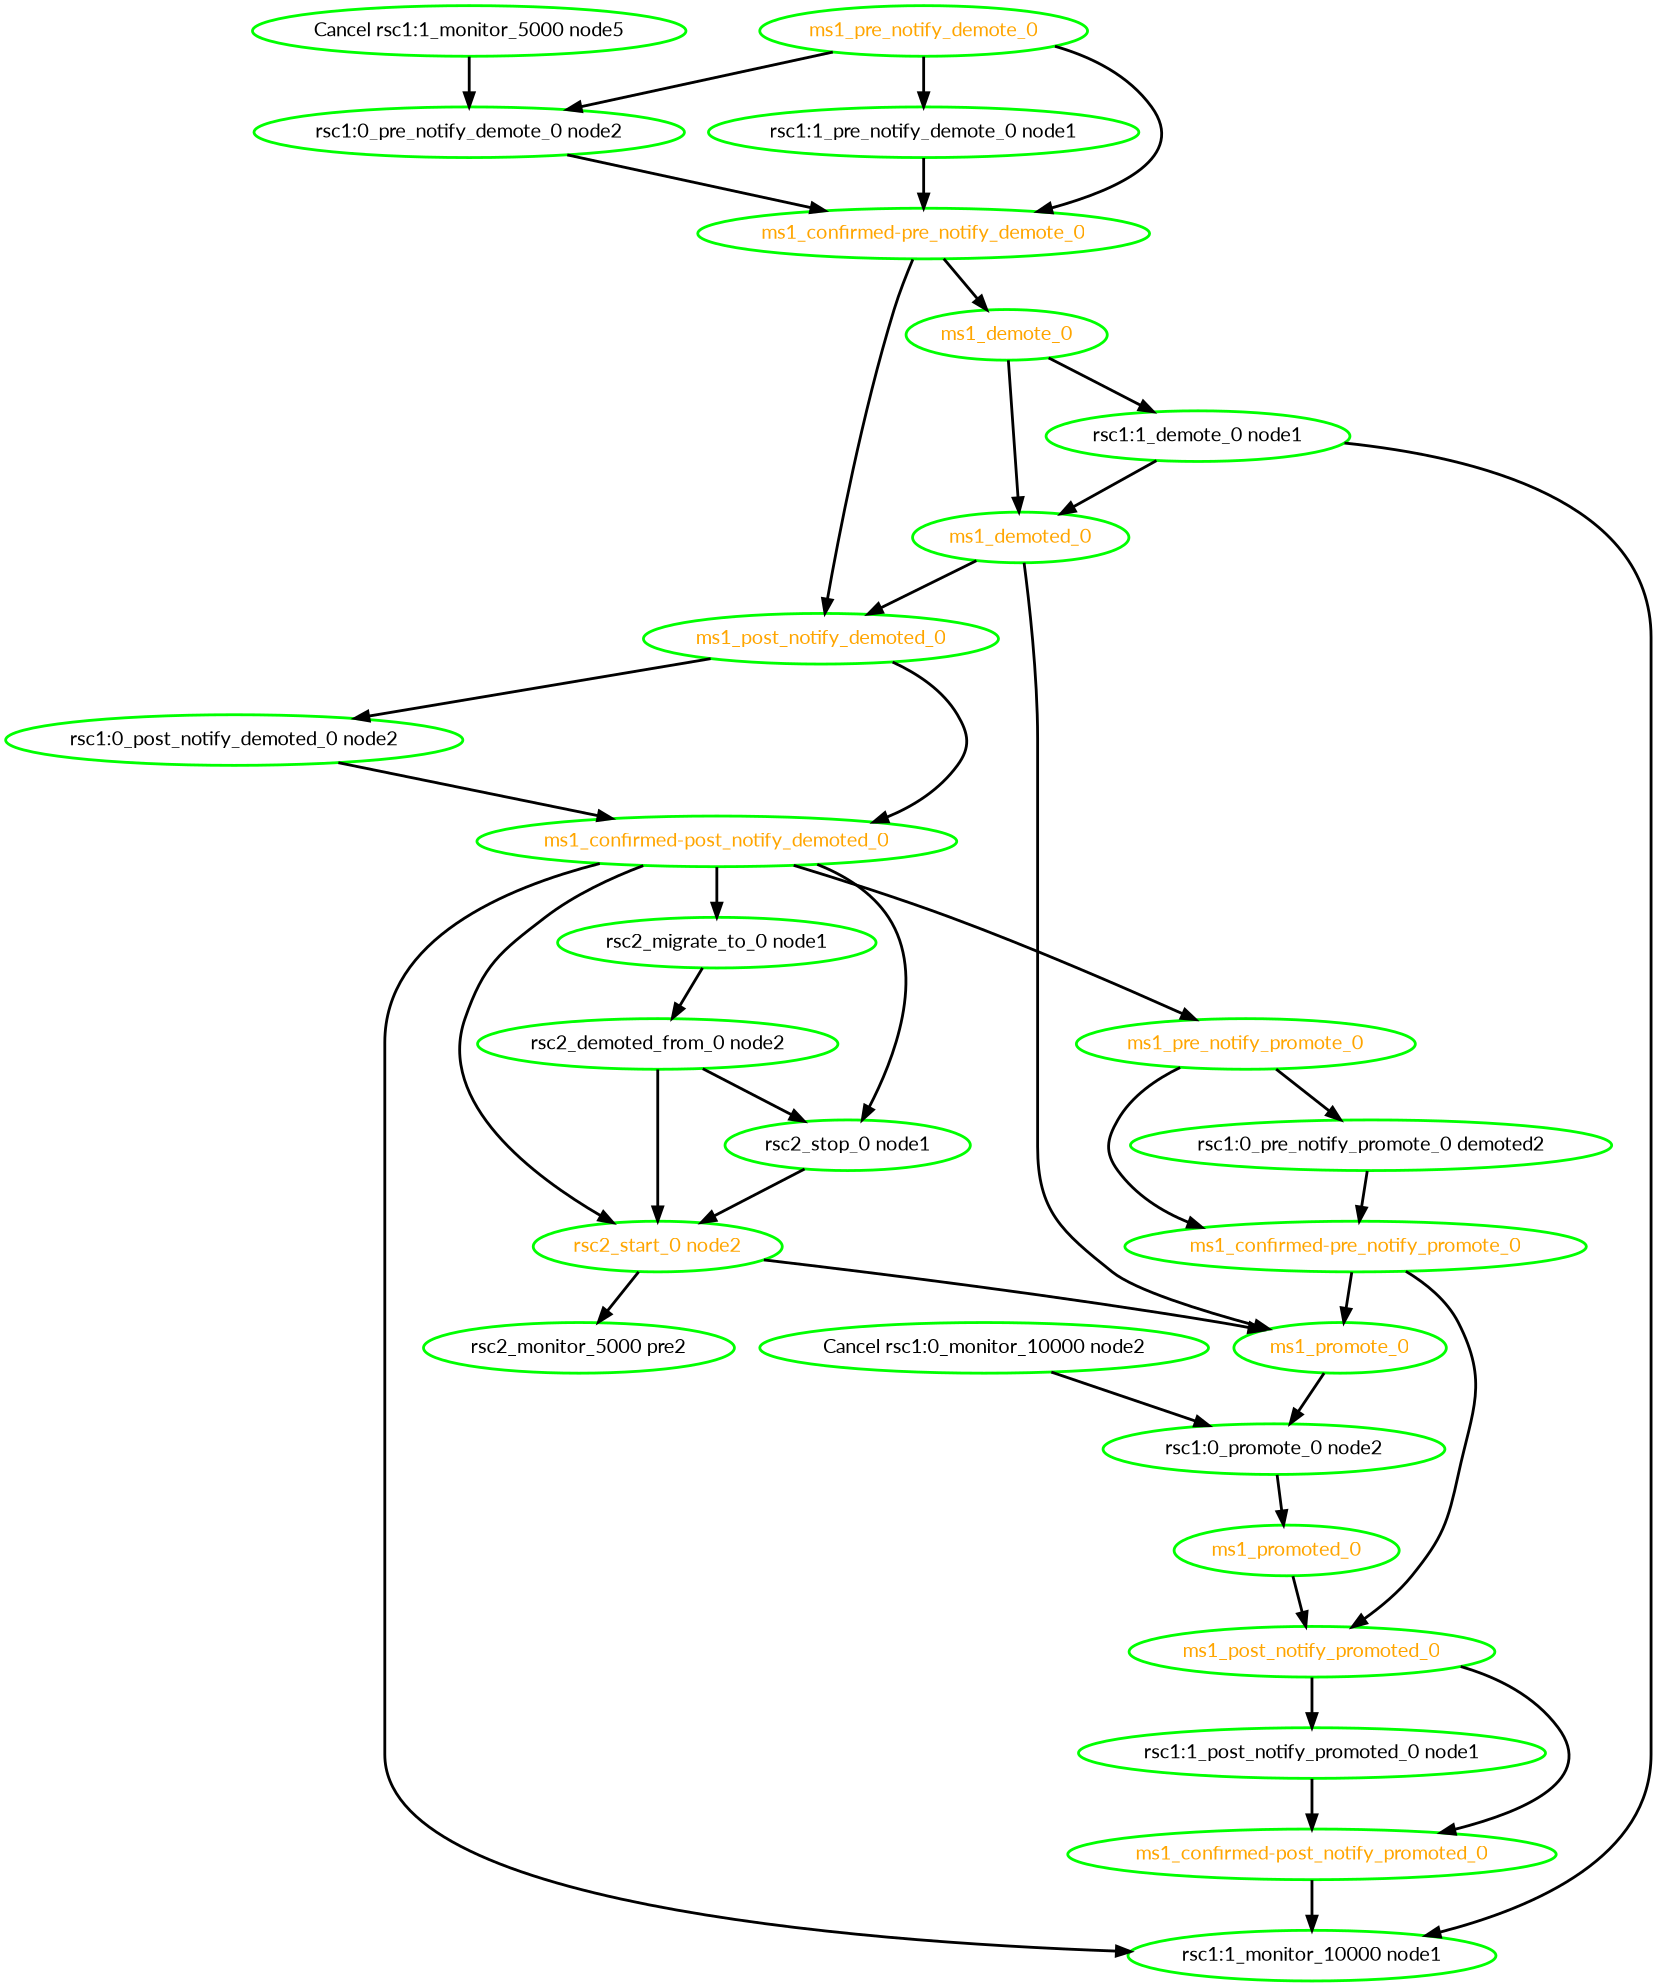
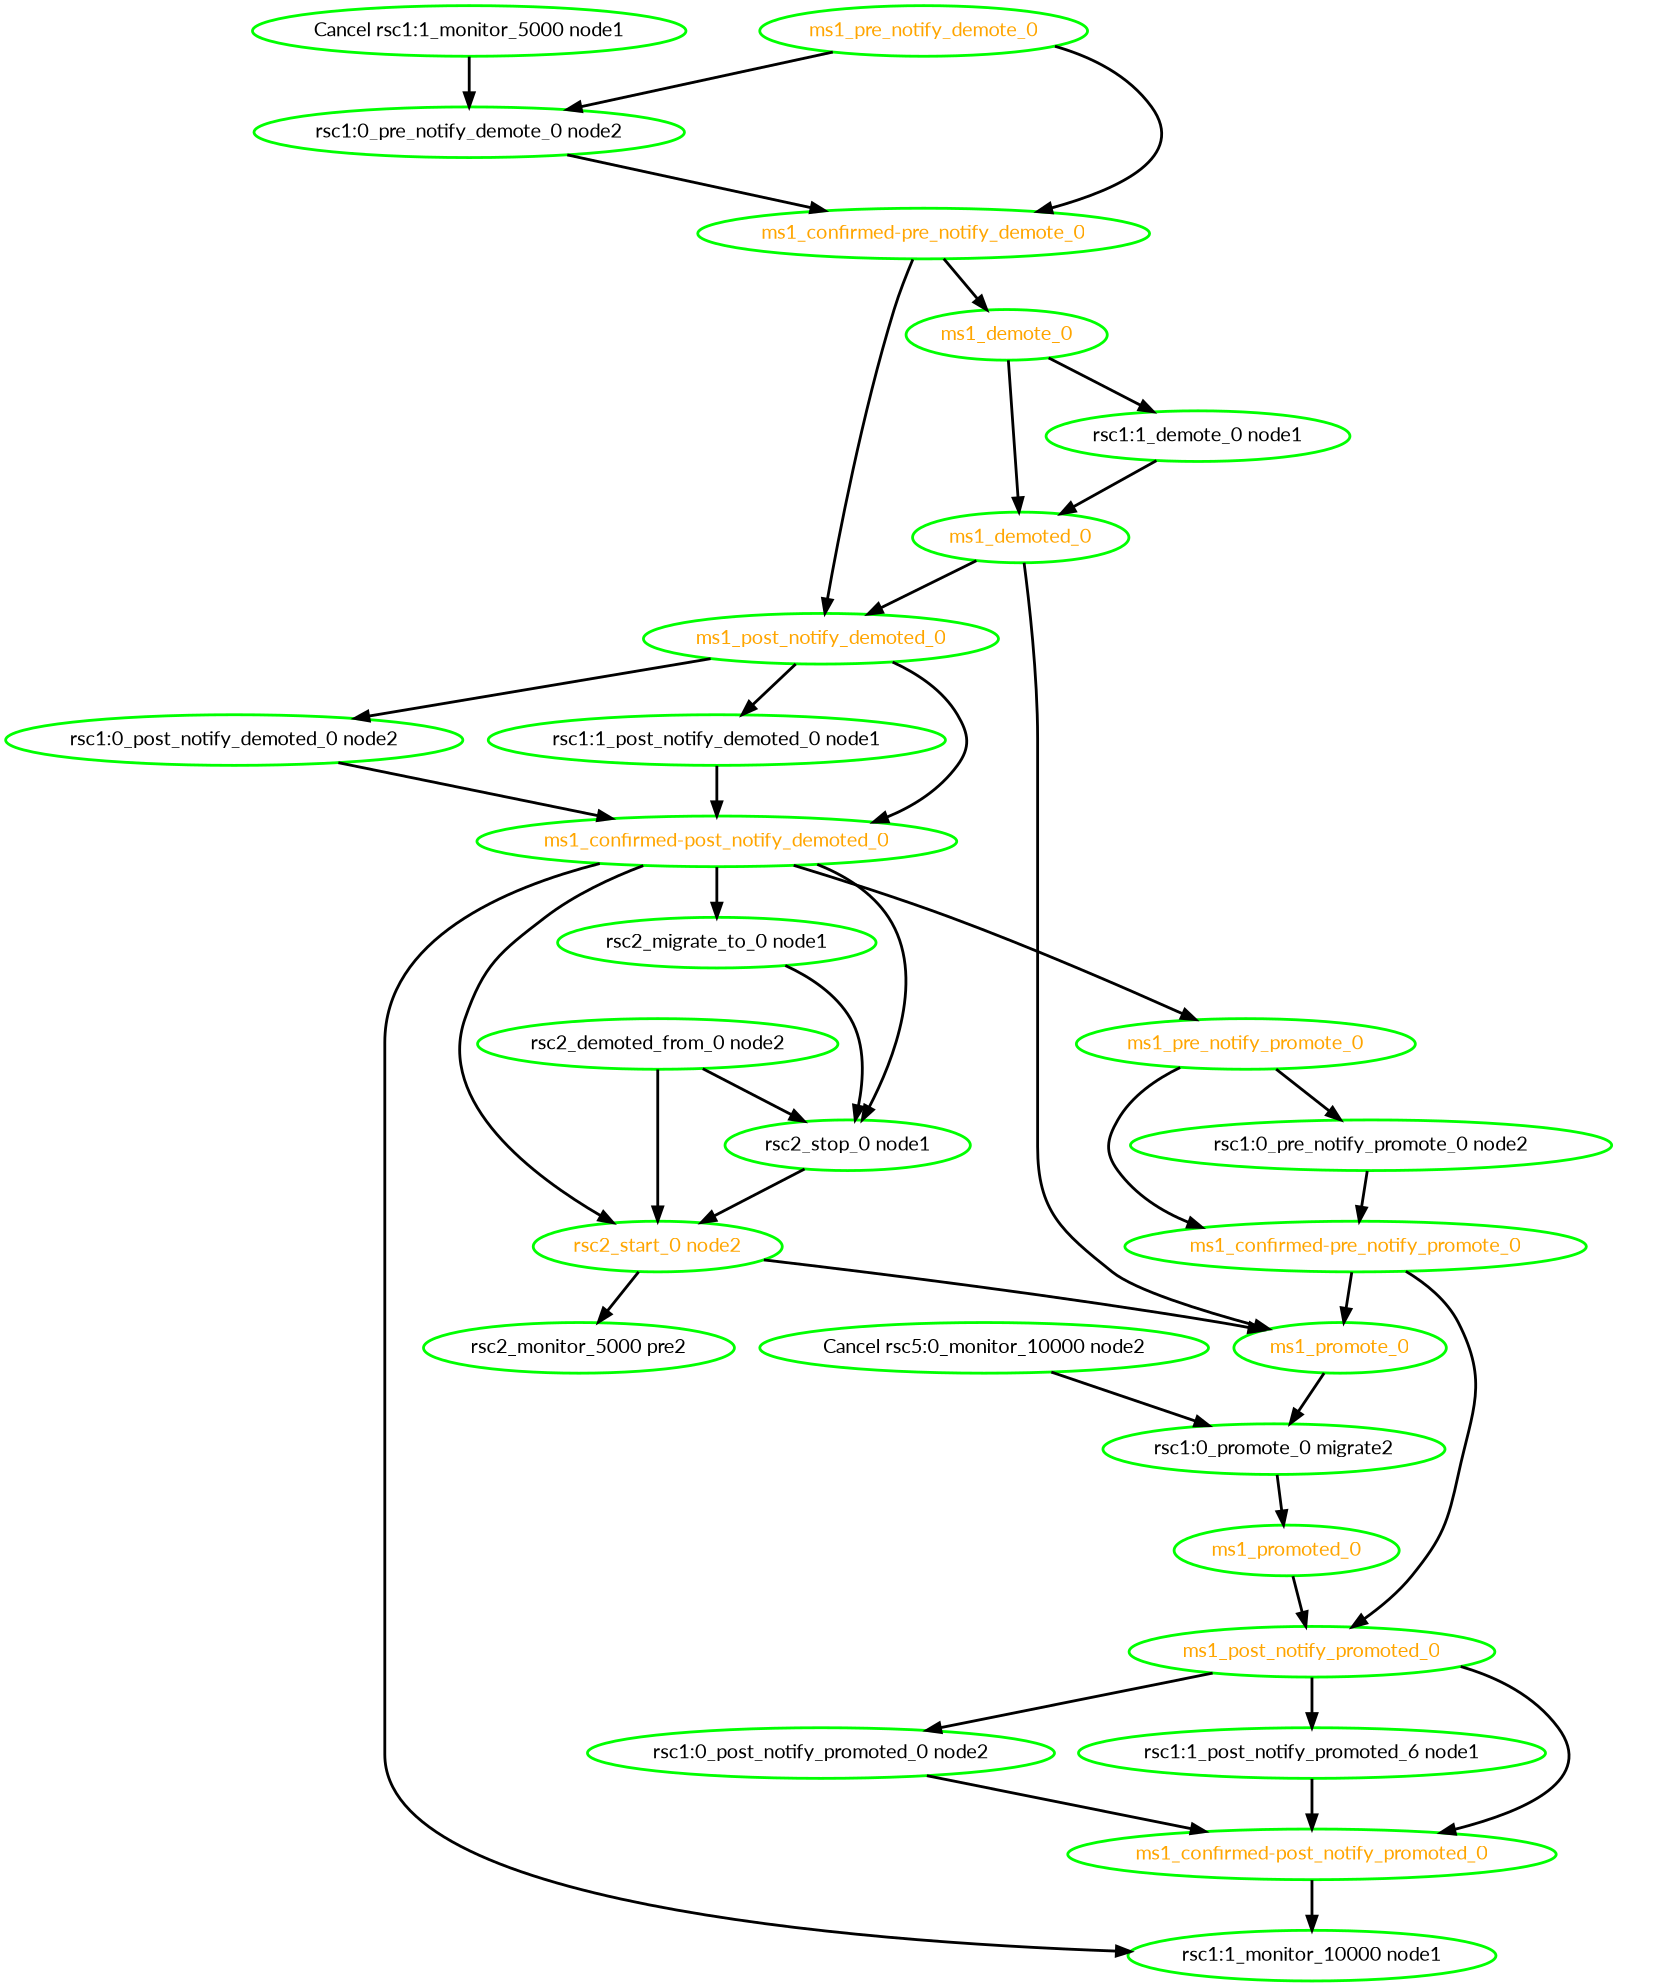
(469, 31) -> (469, 31)
(924, 132) -> none
none -> (717, 740)
(691, 987) -> (851, 1020)
(1371, 1145) -> (1371, 1145)
(1651, 1146) -> none
(984, 1348) -> (984, 1348)
(1274, 1449) -> (1274, 1449)
none -> (821, 1753)
(1312, 1753) -> (1312, 1753)
